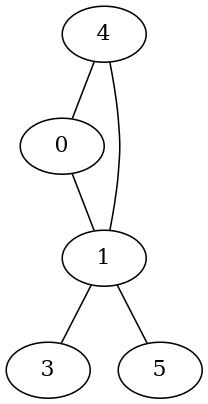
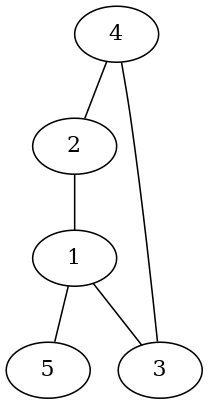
(62, 146) -> (75, 146)
(120, 146) -> (142, 202)
